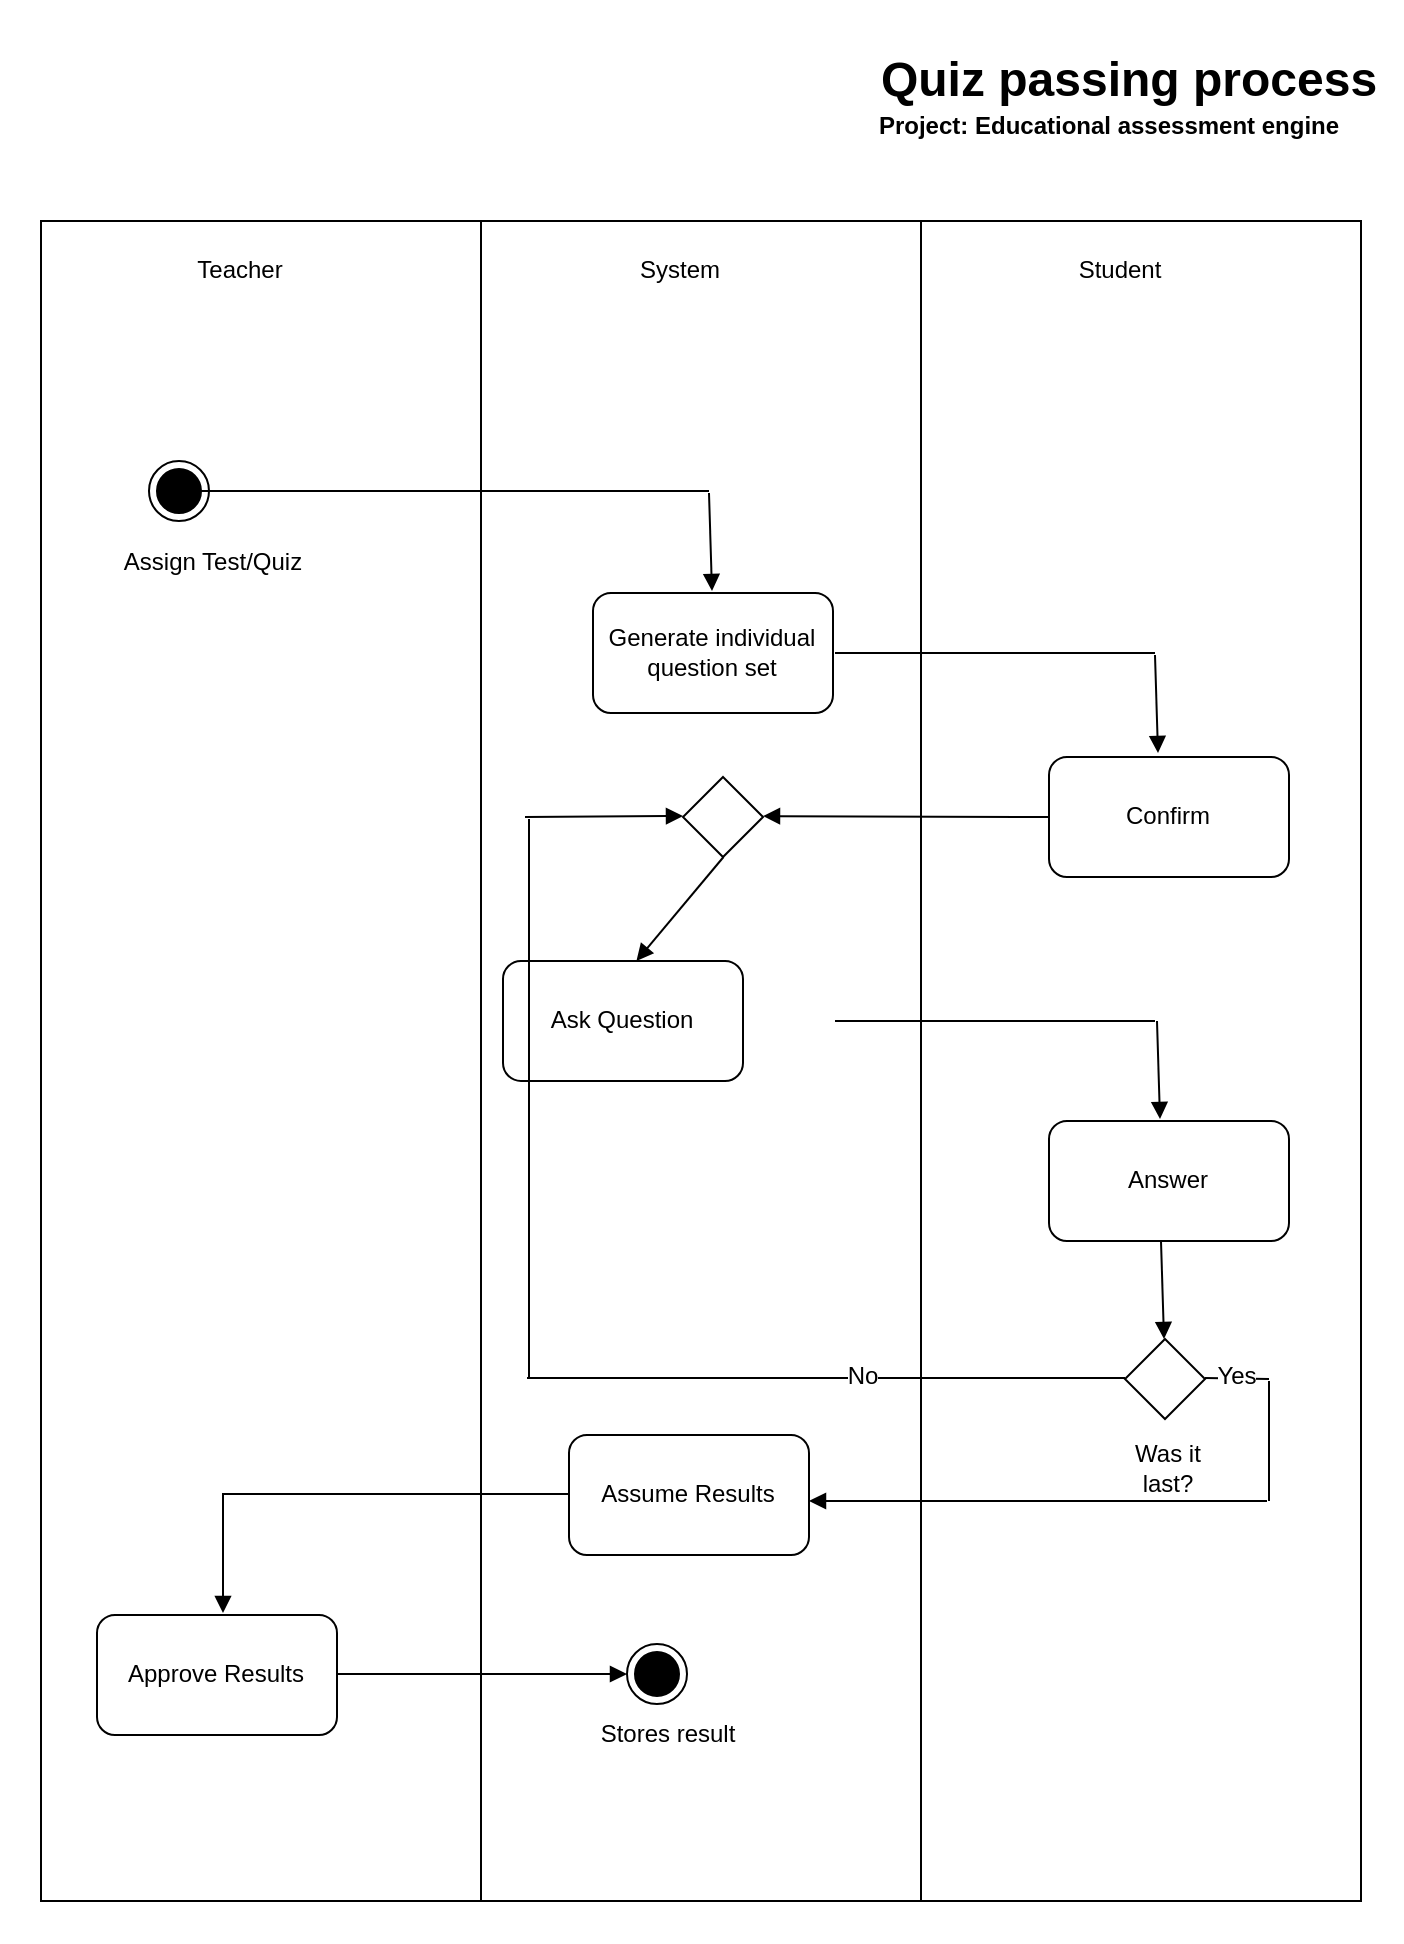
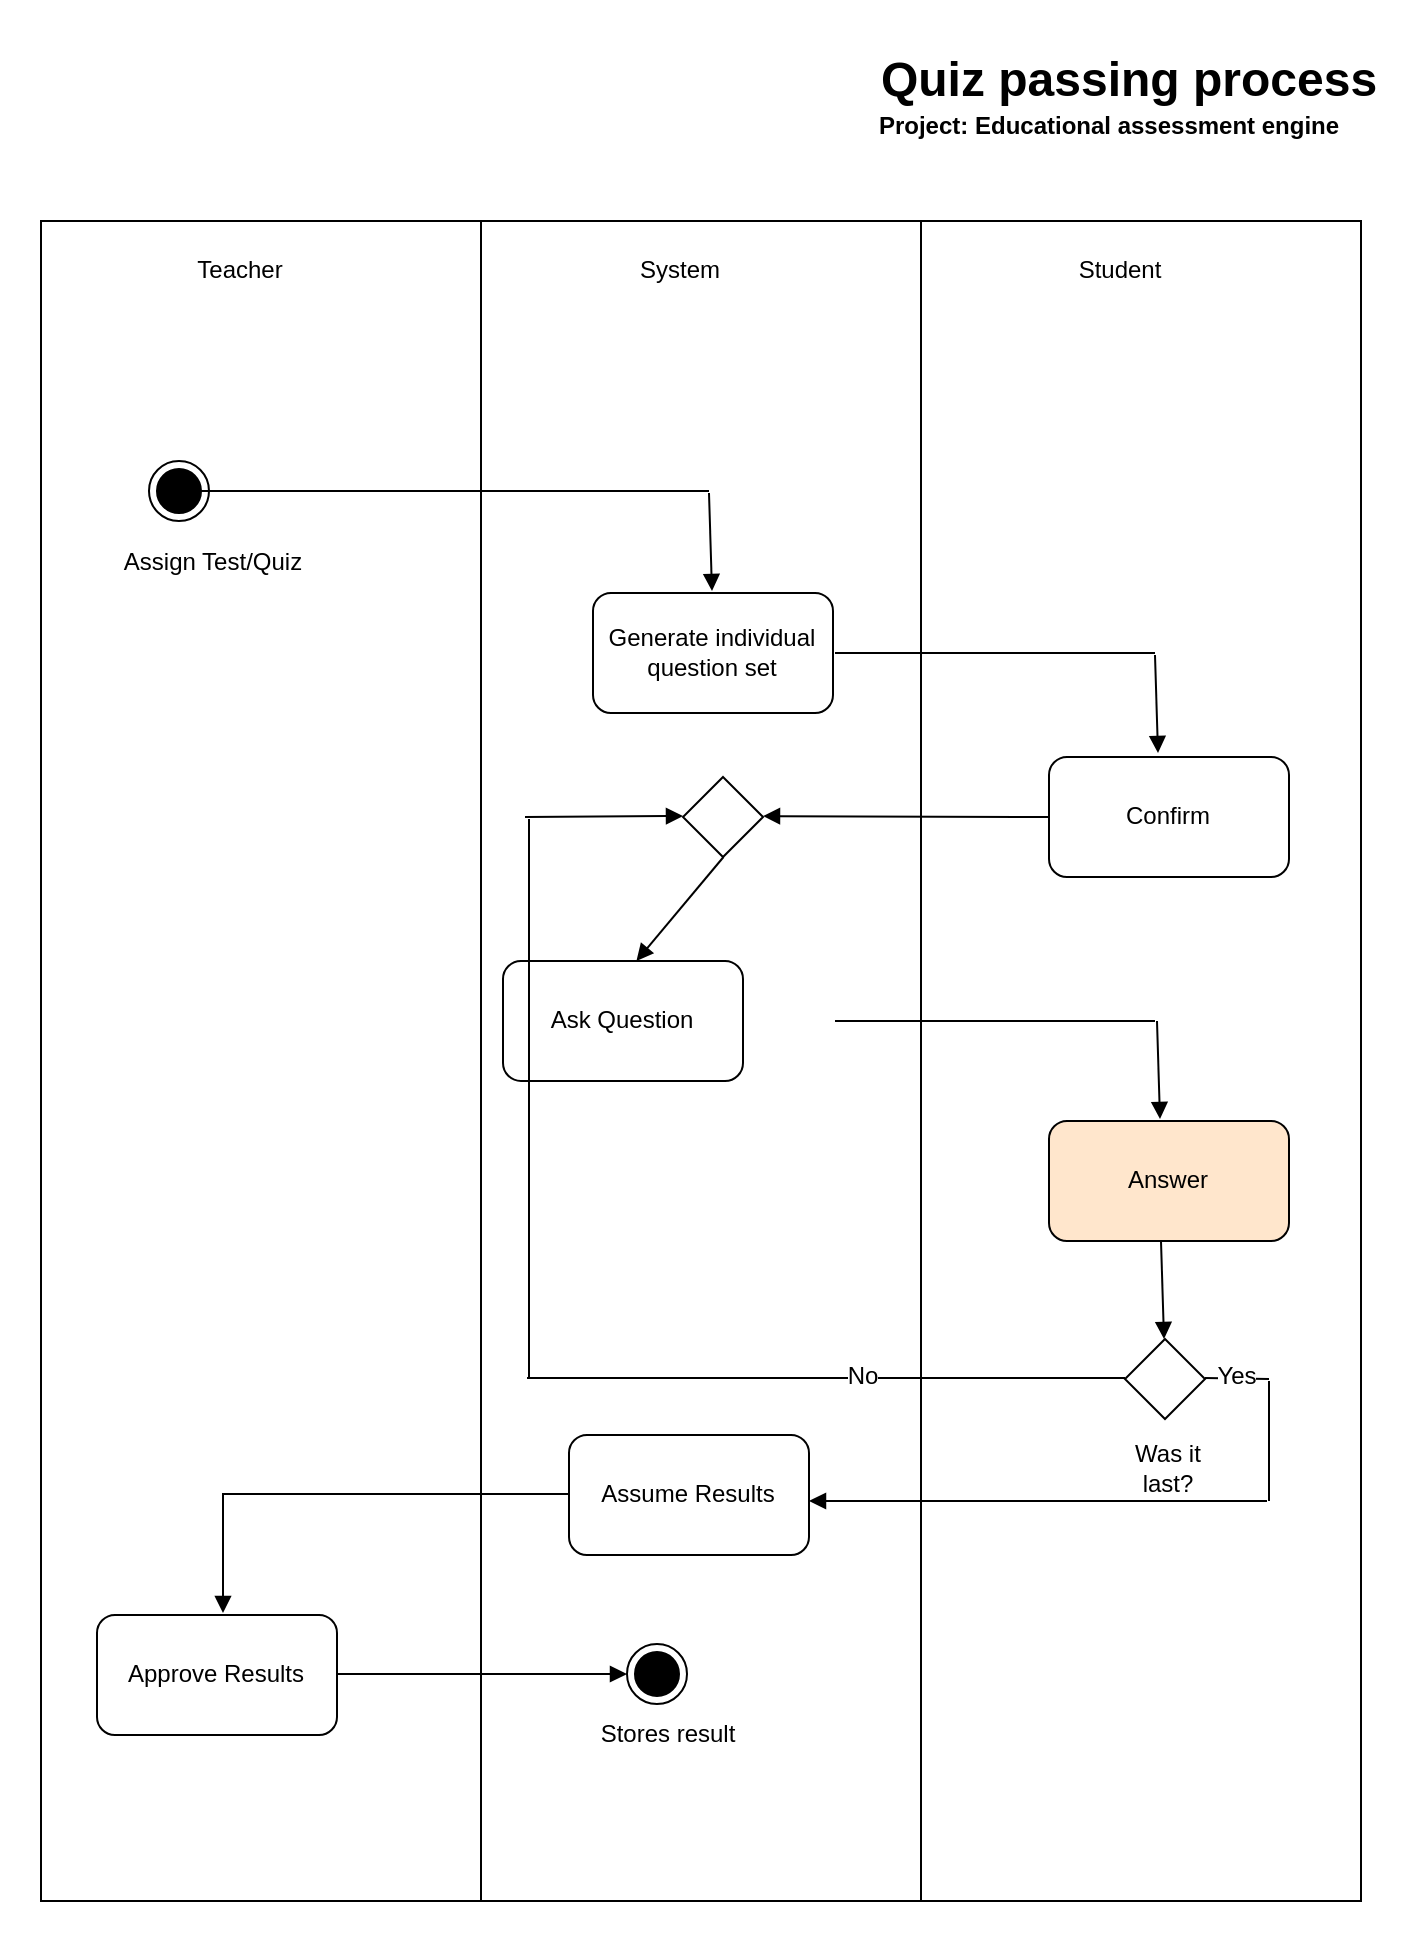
(1169, 1181) -> (1169, 1181)
